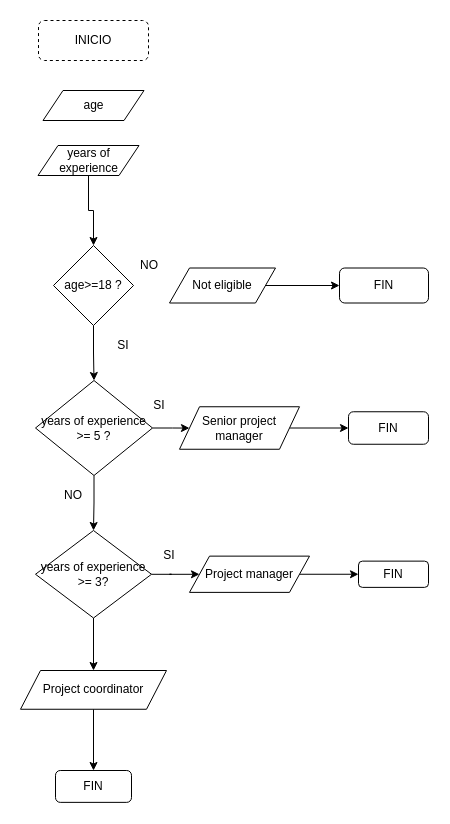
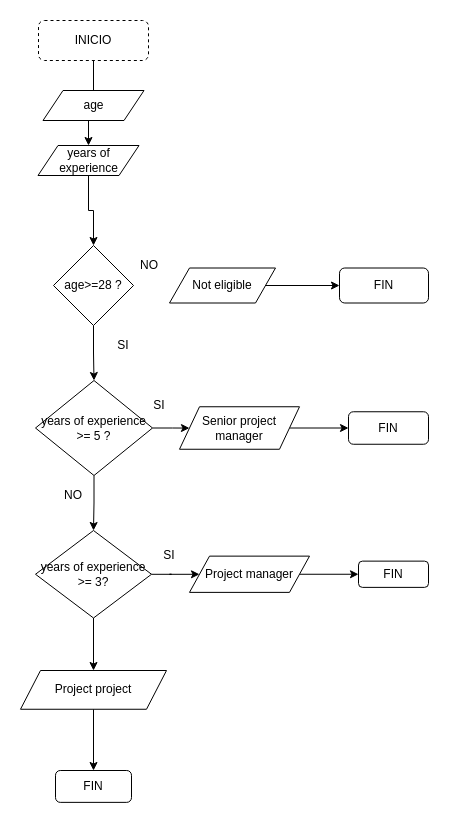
none -> (94, 76)
(94, 286) -> (94, 286)
(94, 690) -> (94, 690)
